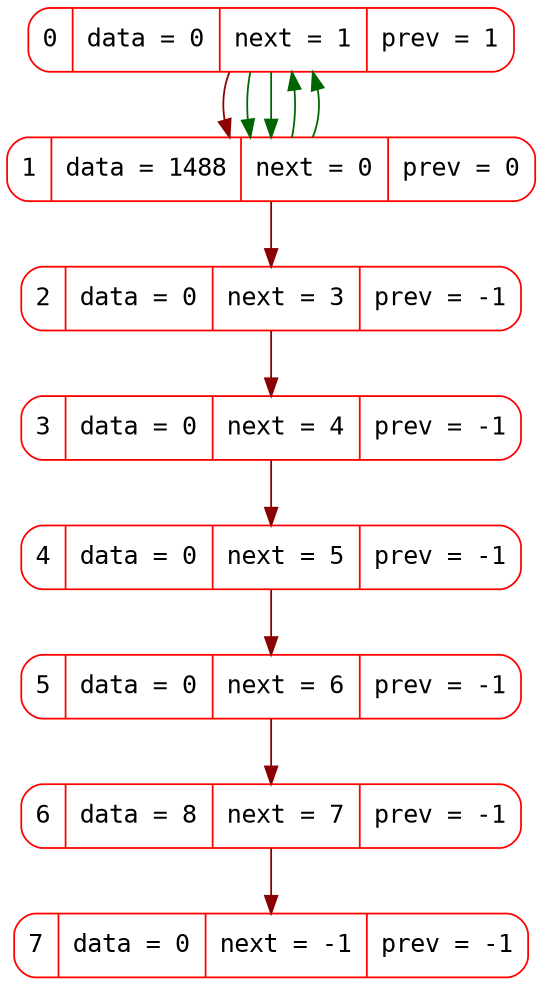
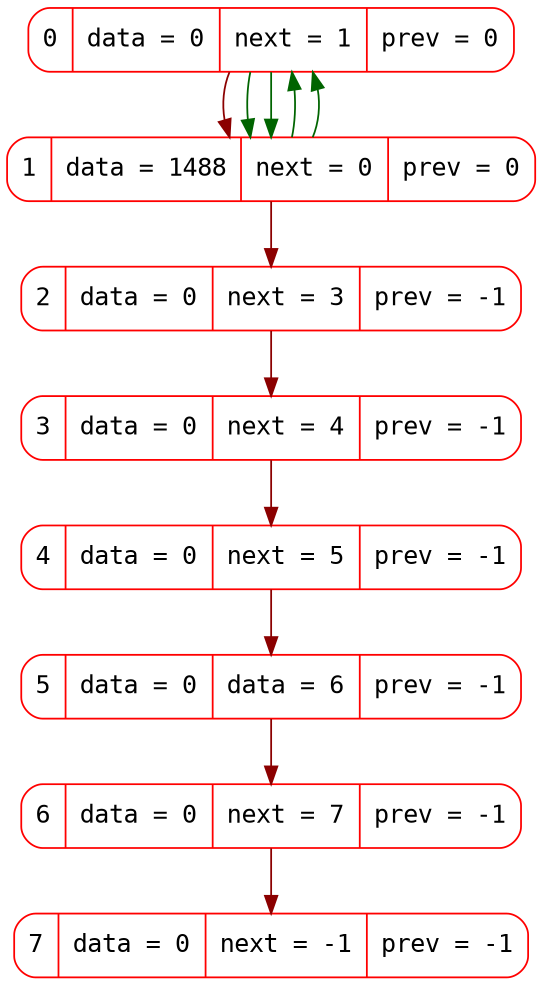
(440, 39) -> (440, 39)
(286, 686) -> (286, 686)
(139, 815) -> (139, 815)
